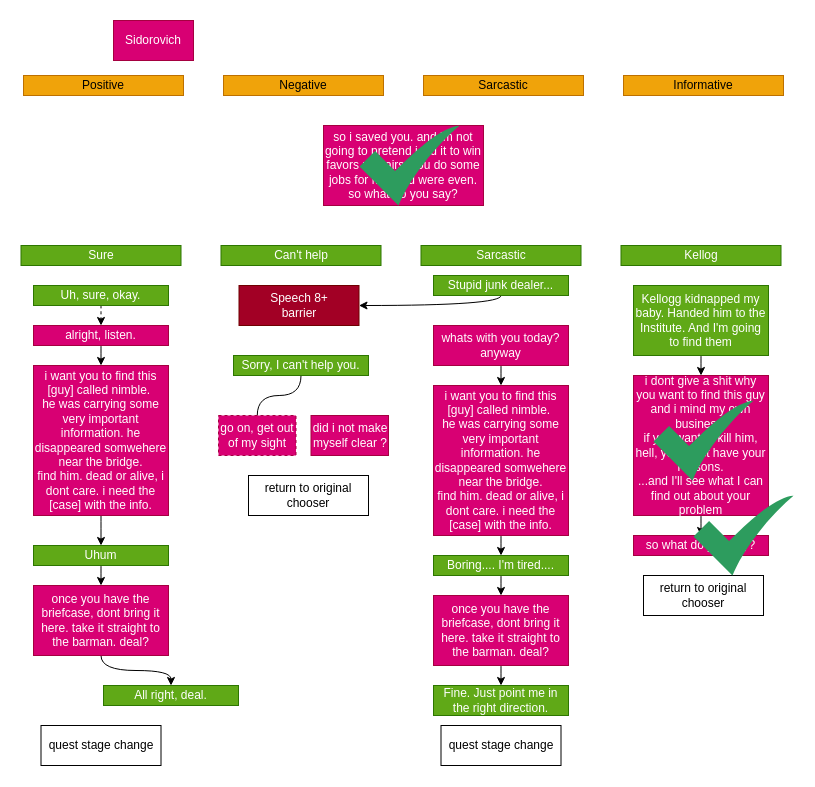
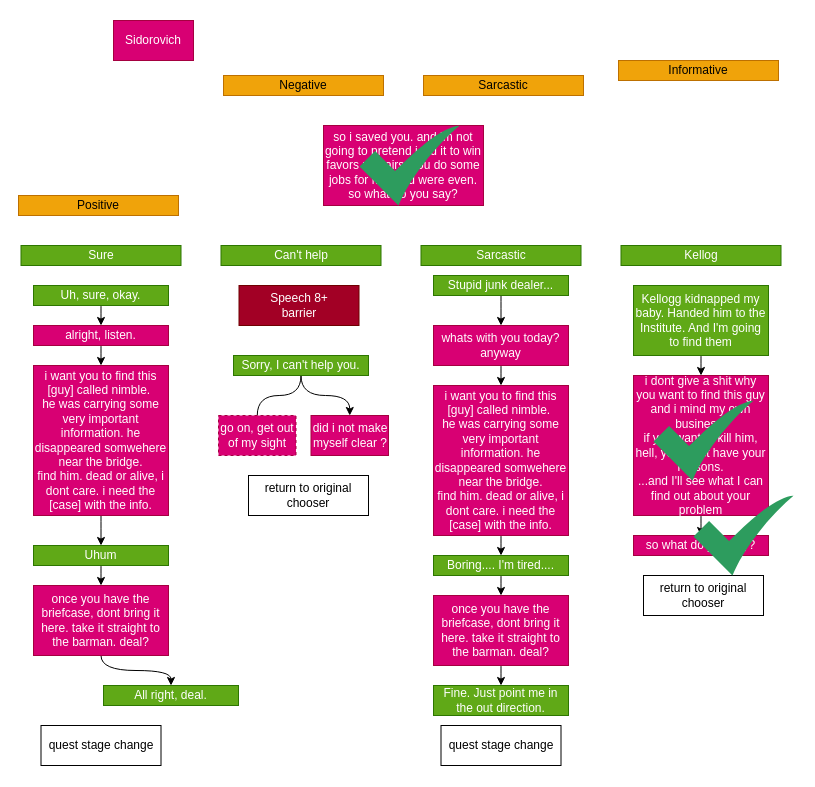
(104, 86) -> (99, 206)
(704, 86) -> (699, 71)
(433, 305) -> (501, 307)
(101, 310) -> (101, 310)
none -> (324, 395)
(501, 701) -> (501, 701)
